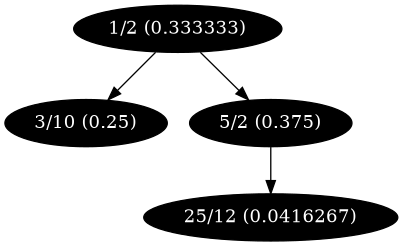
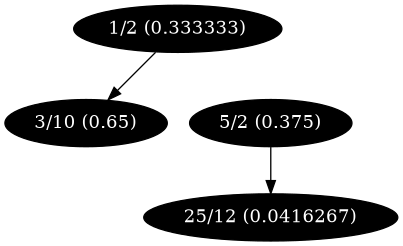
(220, 71) -> none
(86, 123) -> (86, 123)
